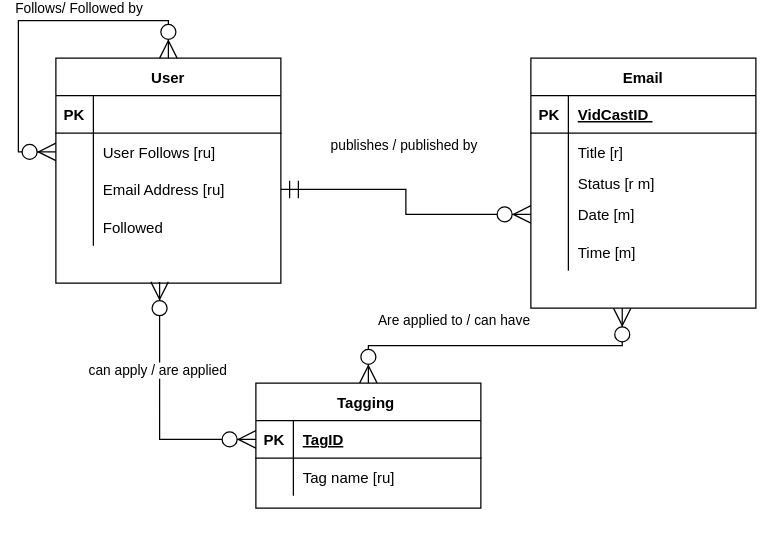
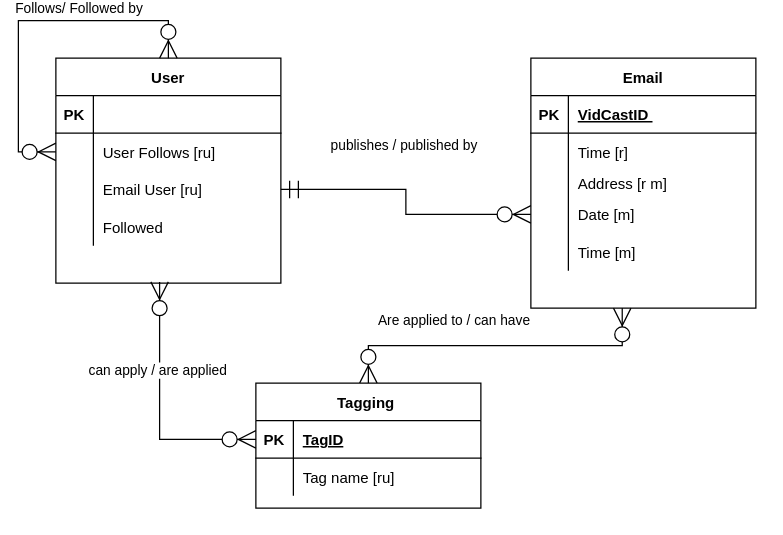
(609, 153) -> (607, 153)
(624, 184) -> (628, 184)
(170, 190) -> (158, 190)
